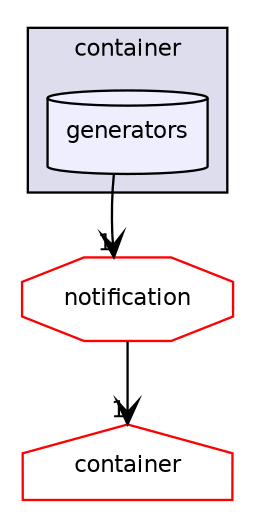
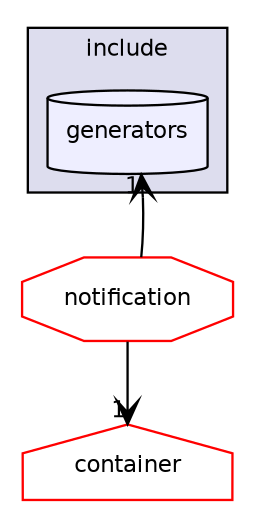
(128, 50) -> (128, 50)
(112, 207) -> (143, 228)
